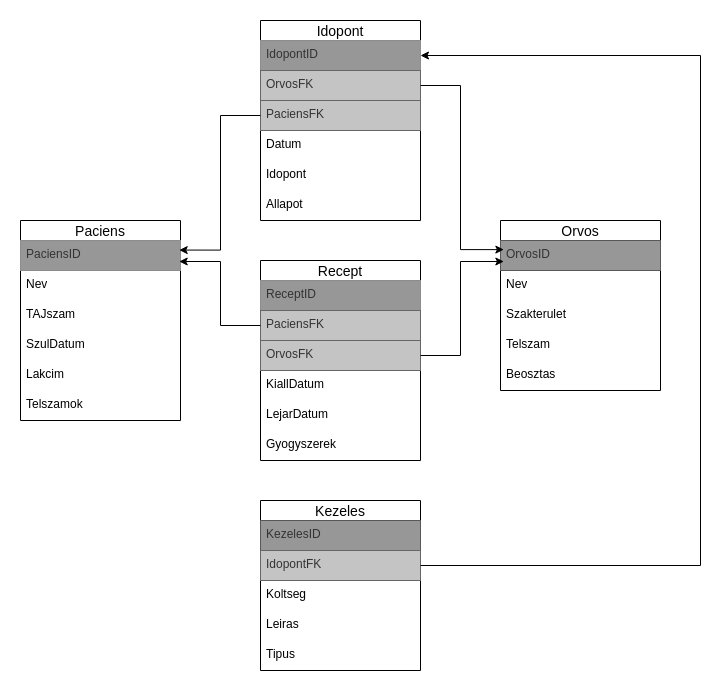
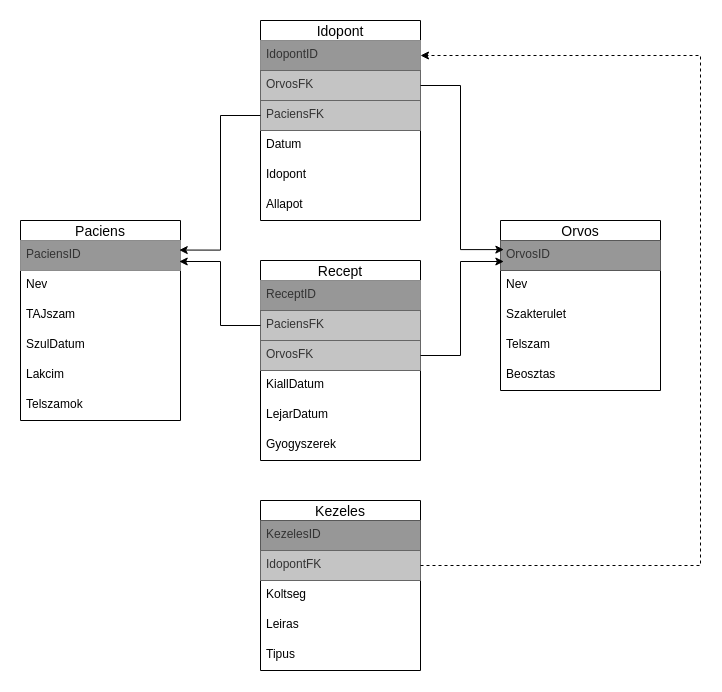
(701, 314) -> (701, 314)
